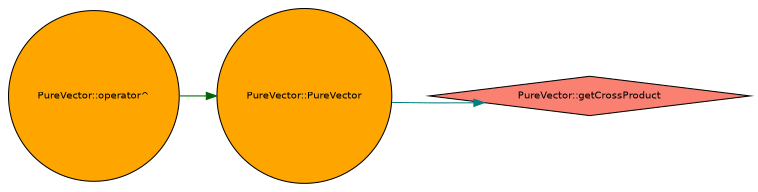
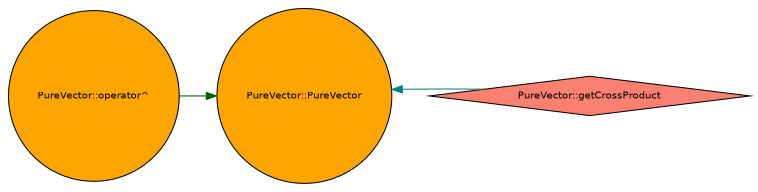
(433, 103) -> (443, 89)
